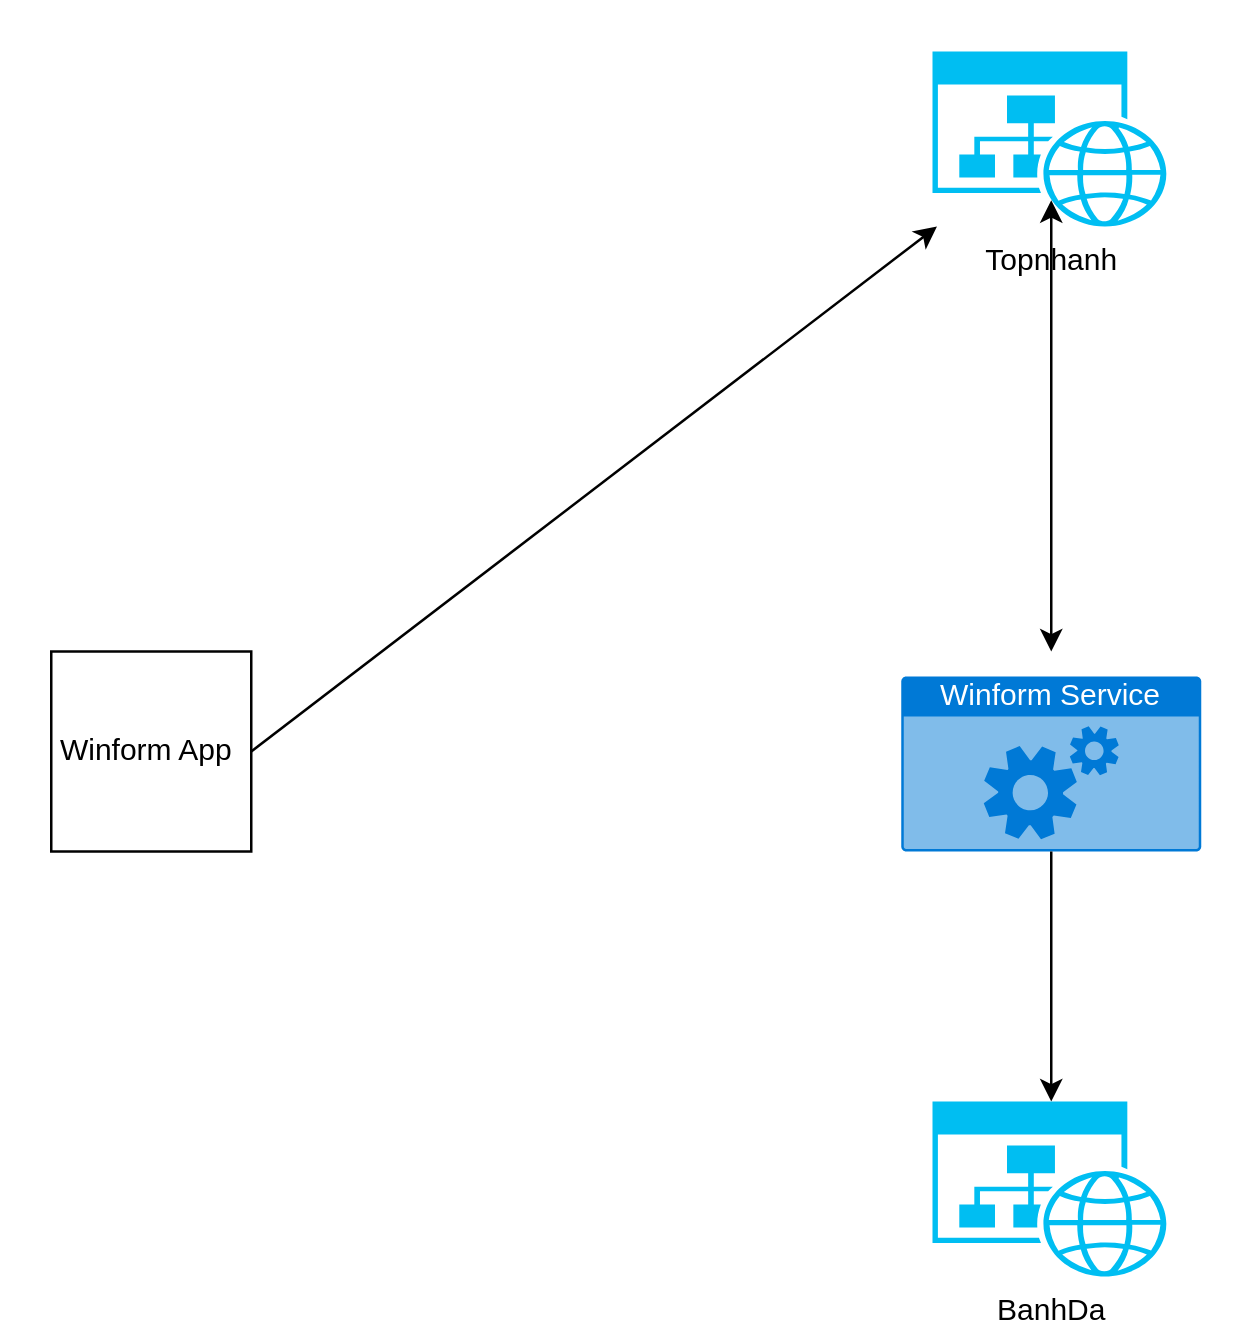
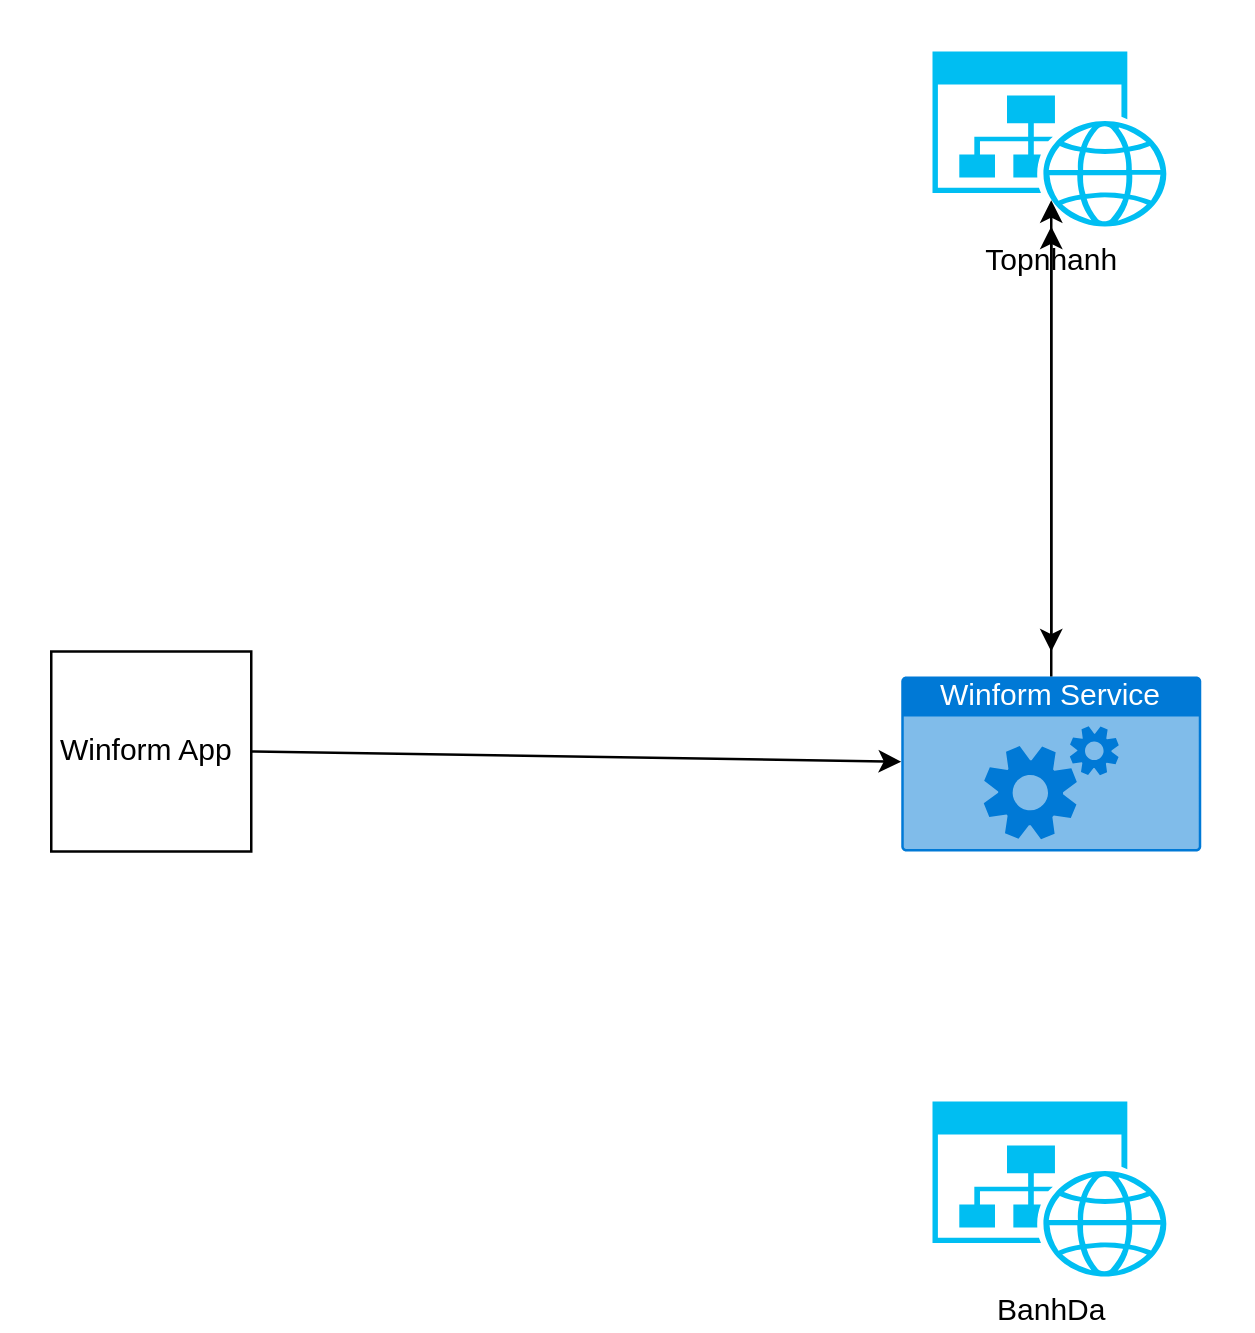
(587, 494) -> (568, 756)
(1051, 968) -> (1051, 662)
